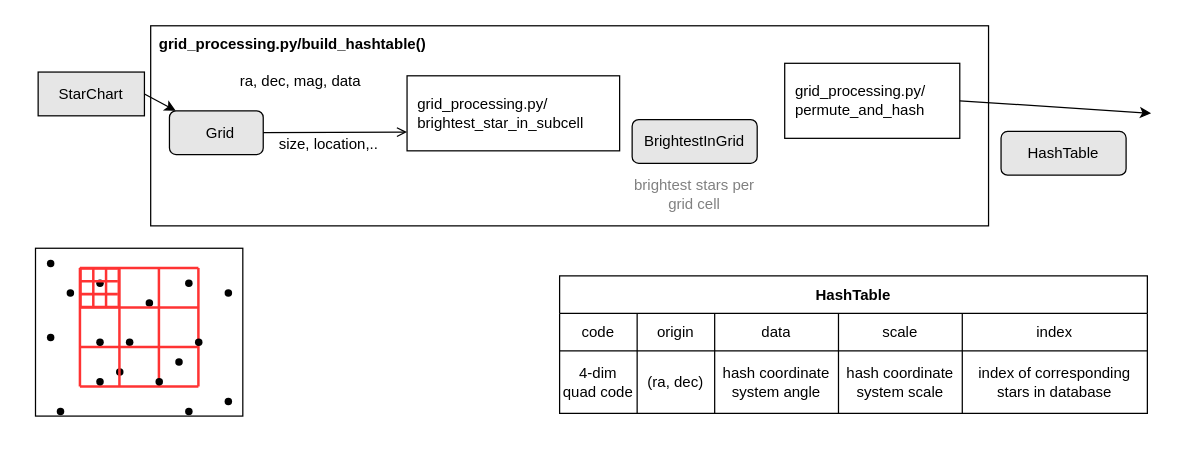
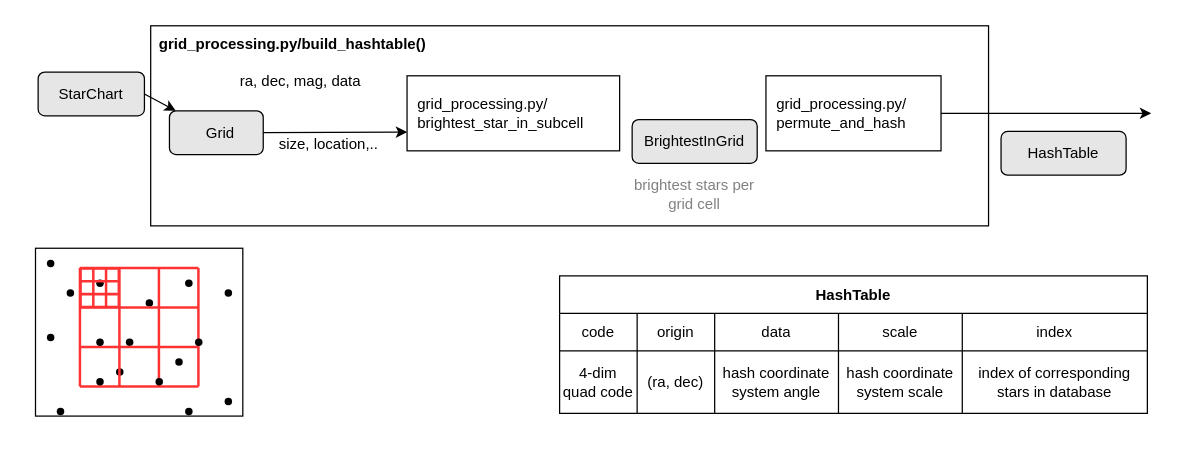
(91, 94) -> (91, 94)
(872, 101) -> (853, 113)
(399, 132) -> (397, 132)
